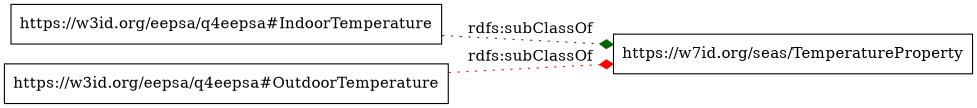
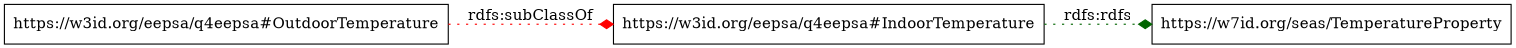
(531, 29) -> (1098, 16)
(524, 69) -> (524, 24)
